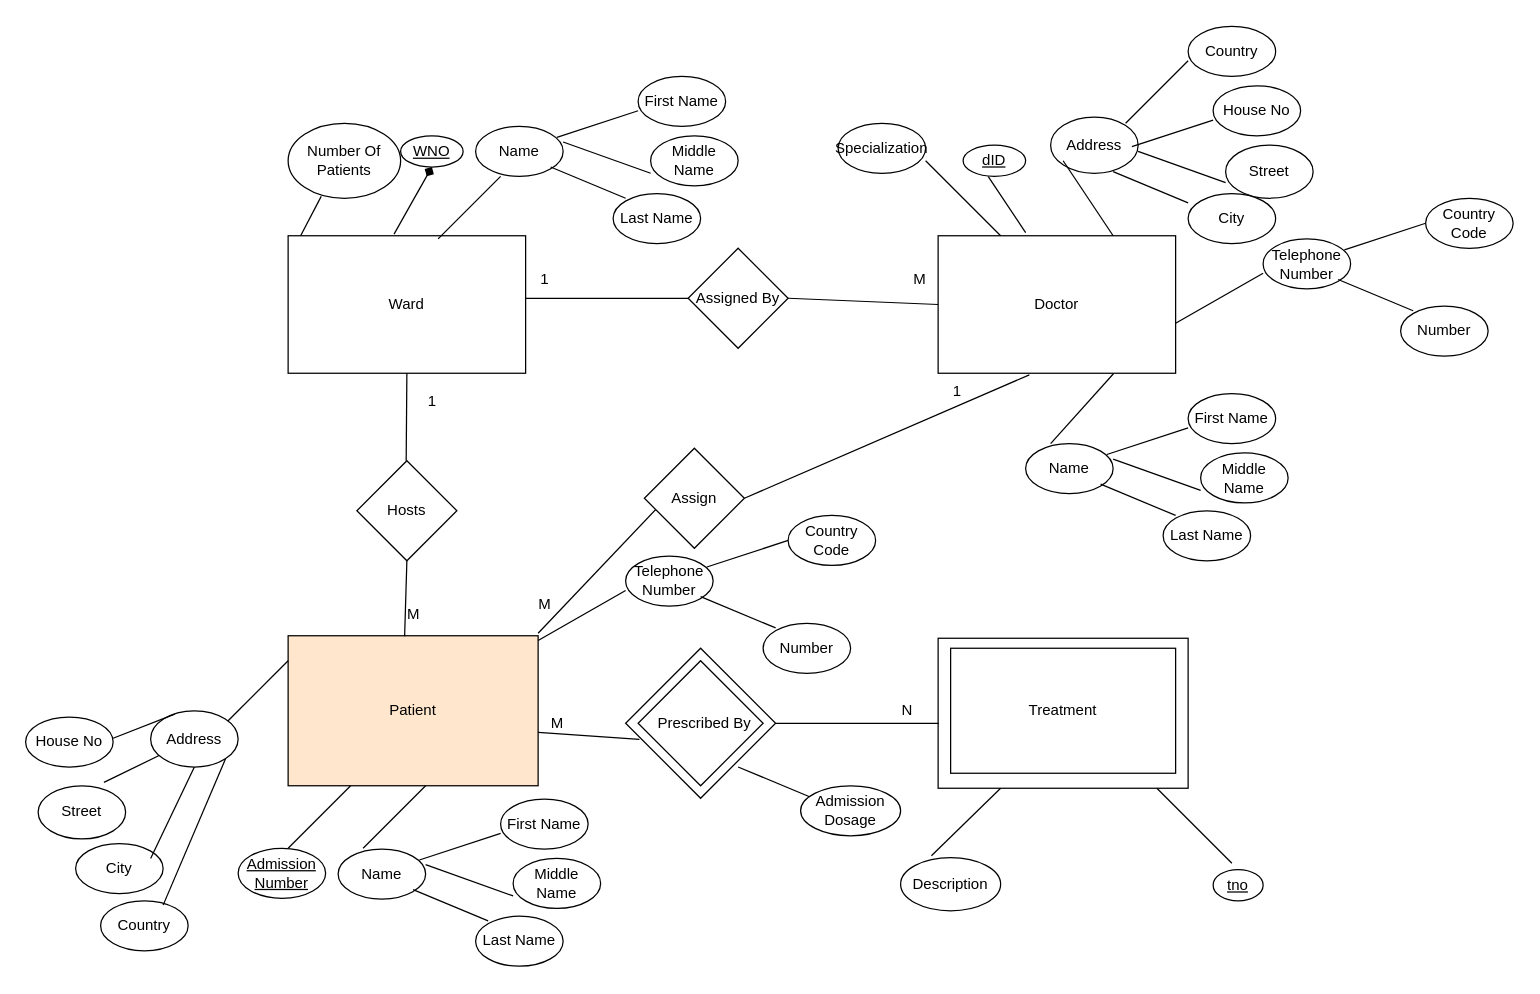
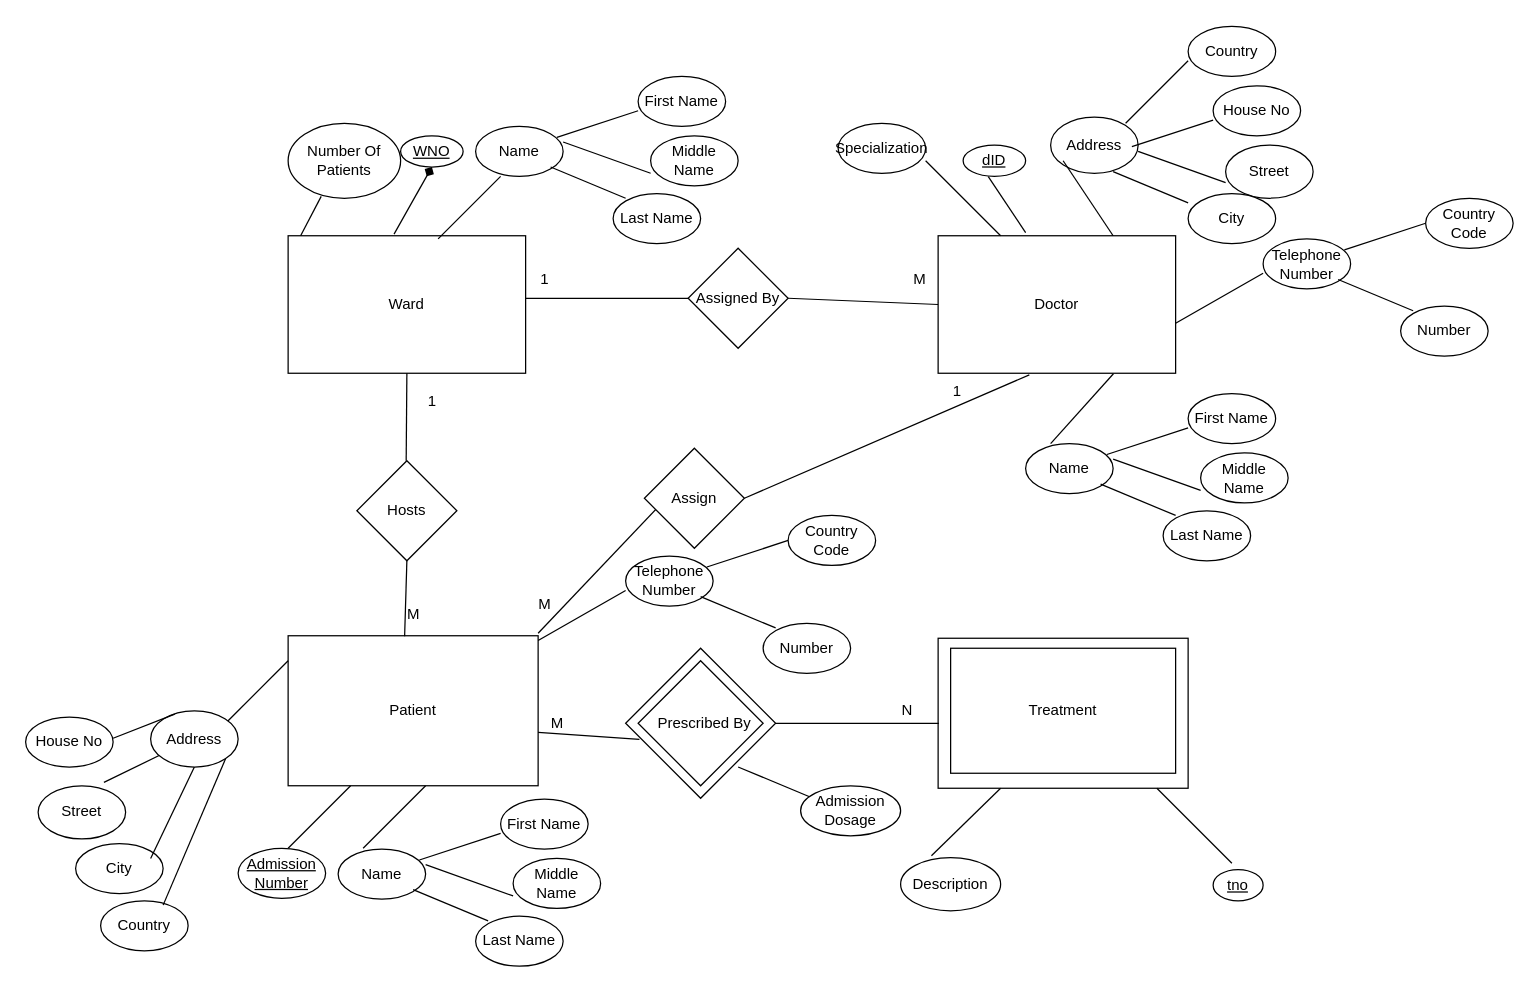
(413, 711) -> (413, 711)
